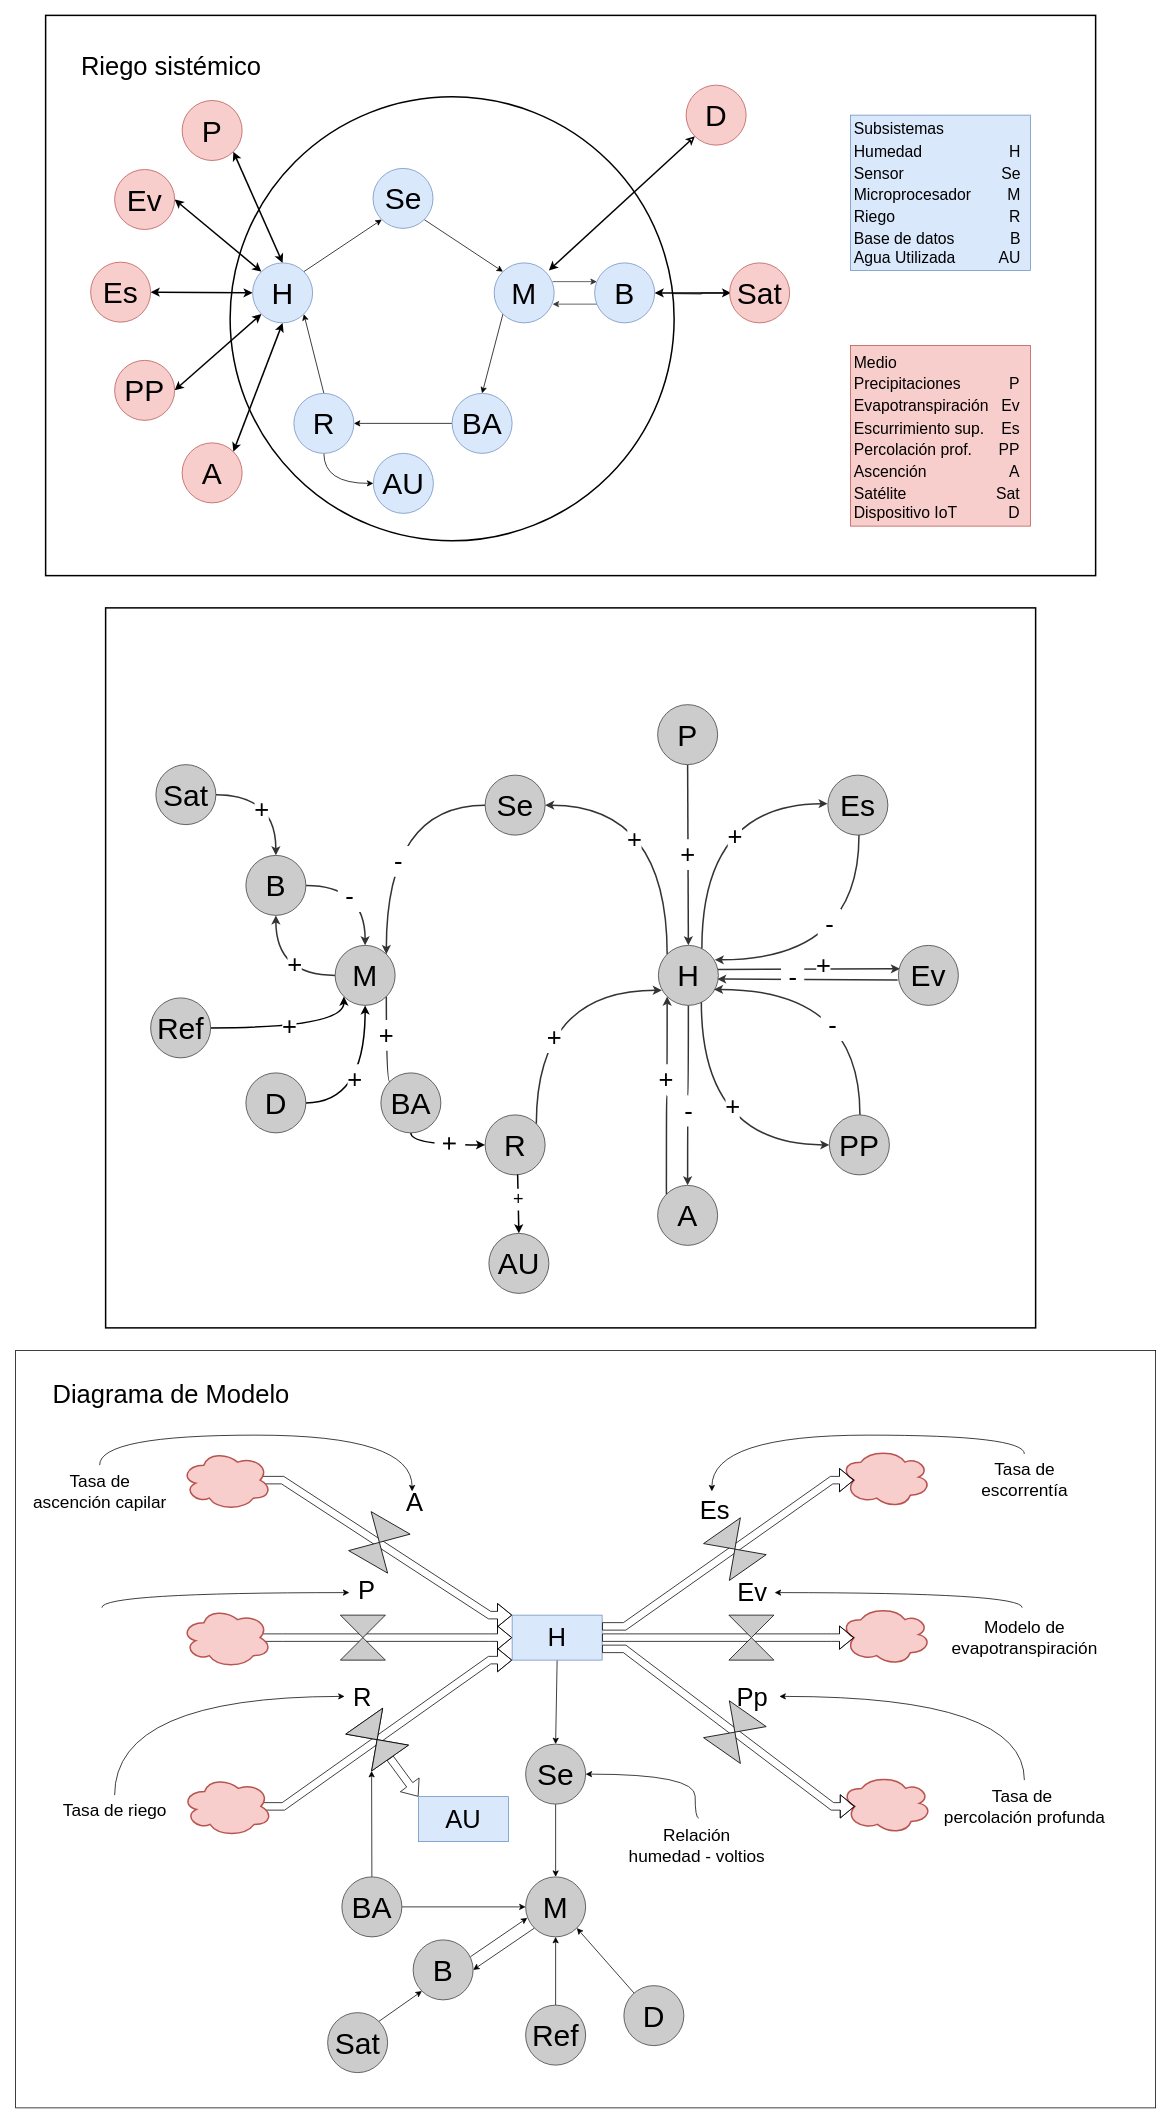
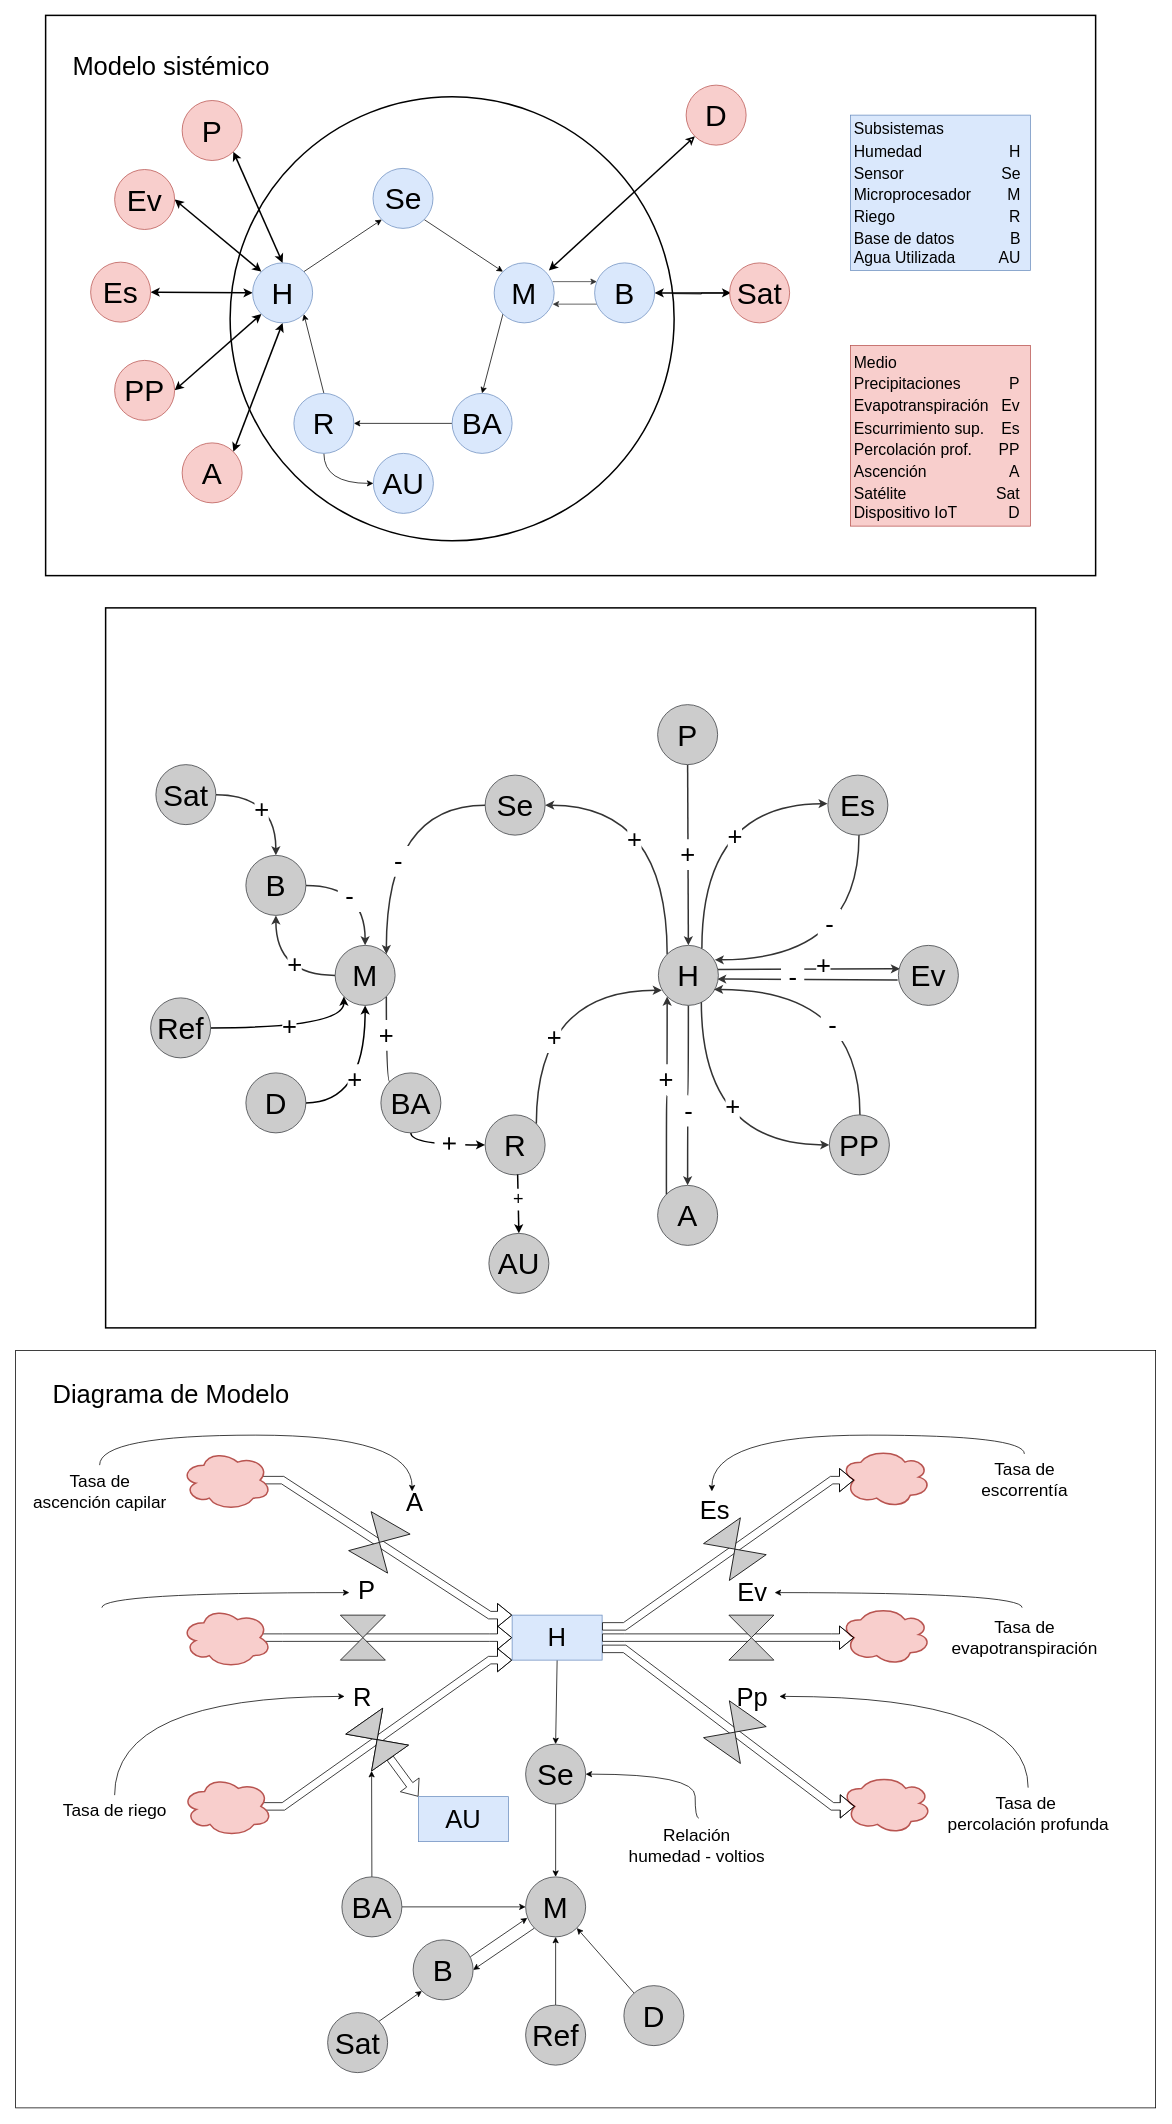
(171, 66) -> (171, 66)
(1025, 1638) -> (1025, 1638)
(1024, 1806) -> (1028, 1814)
